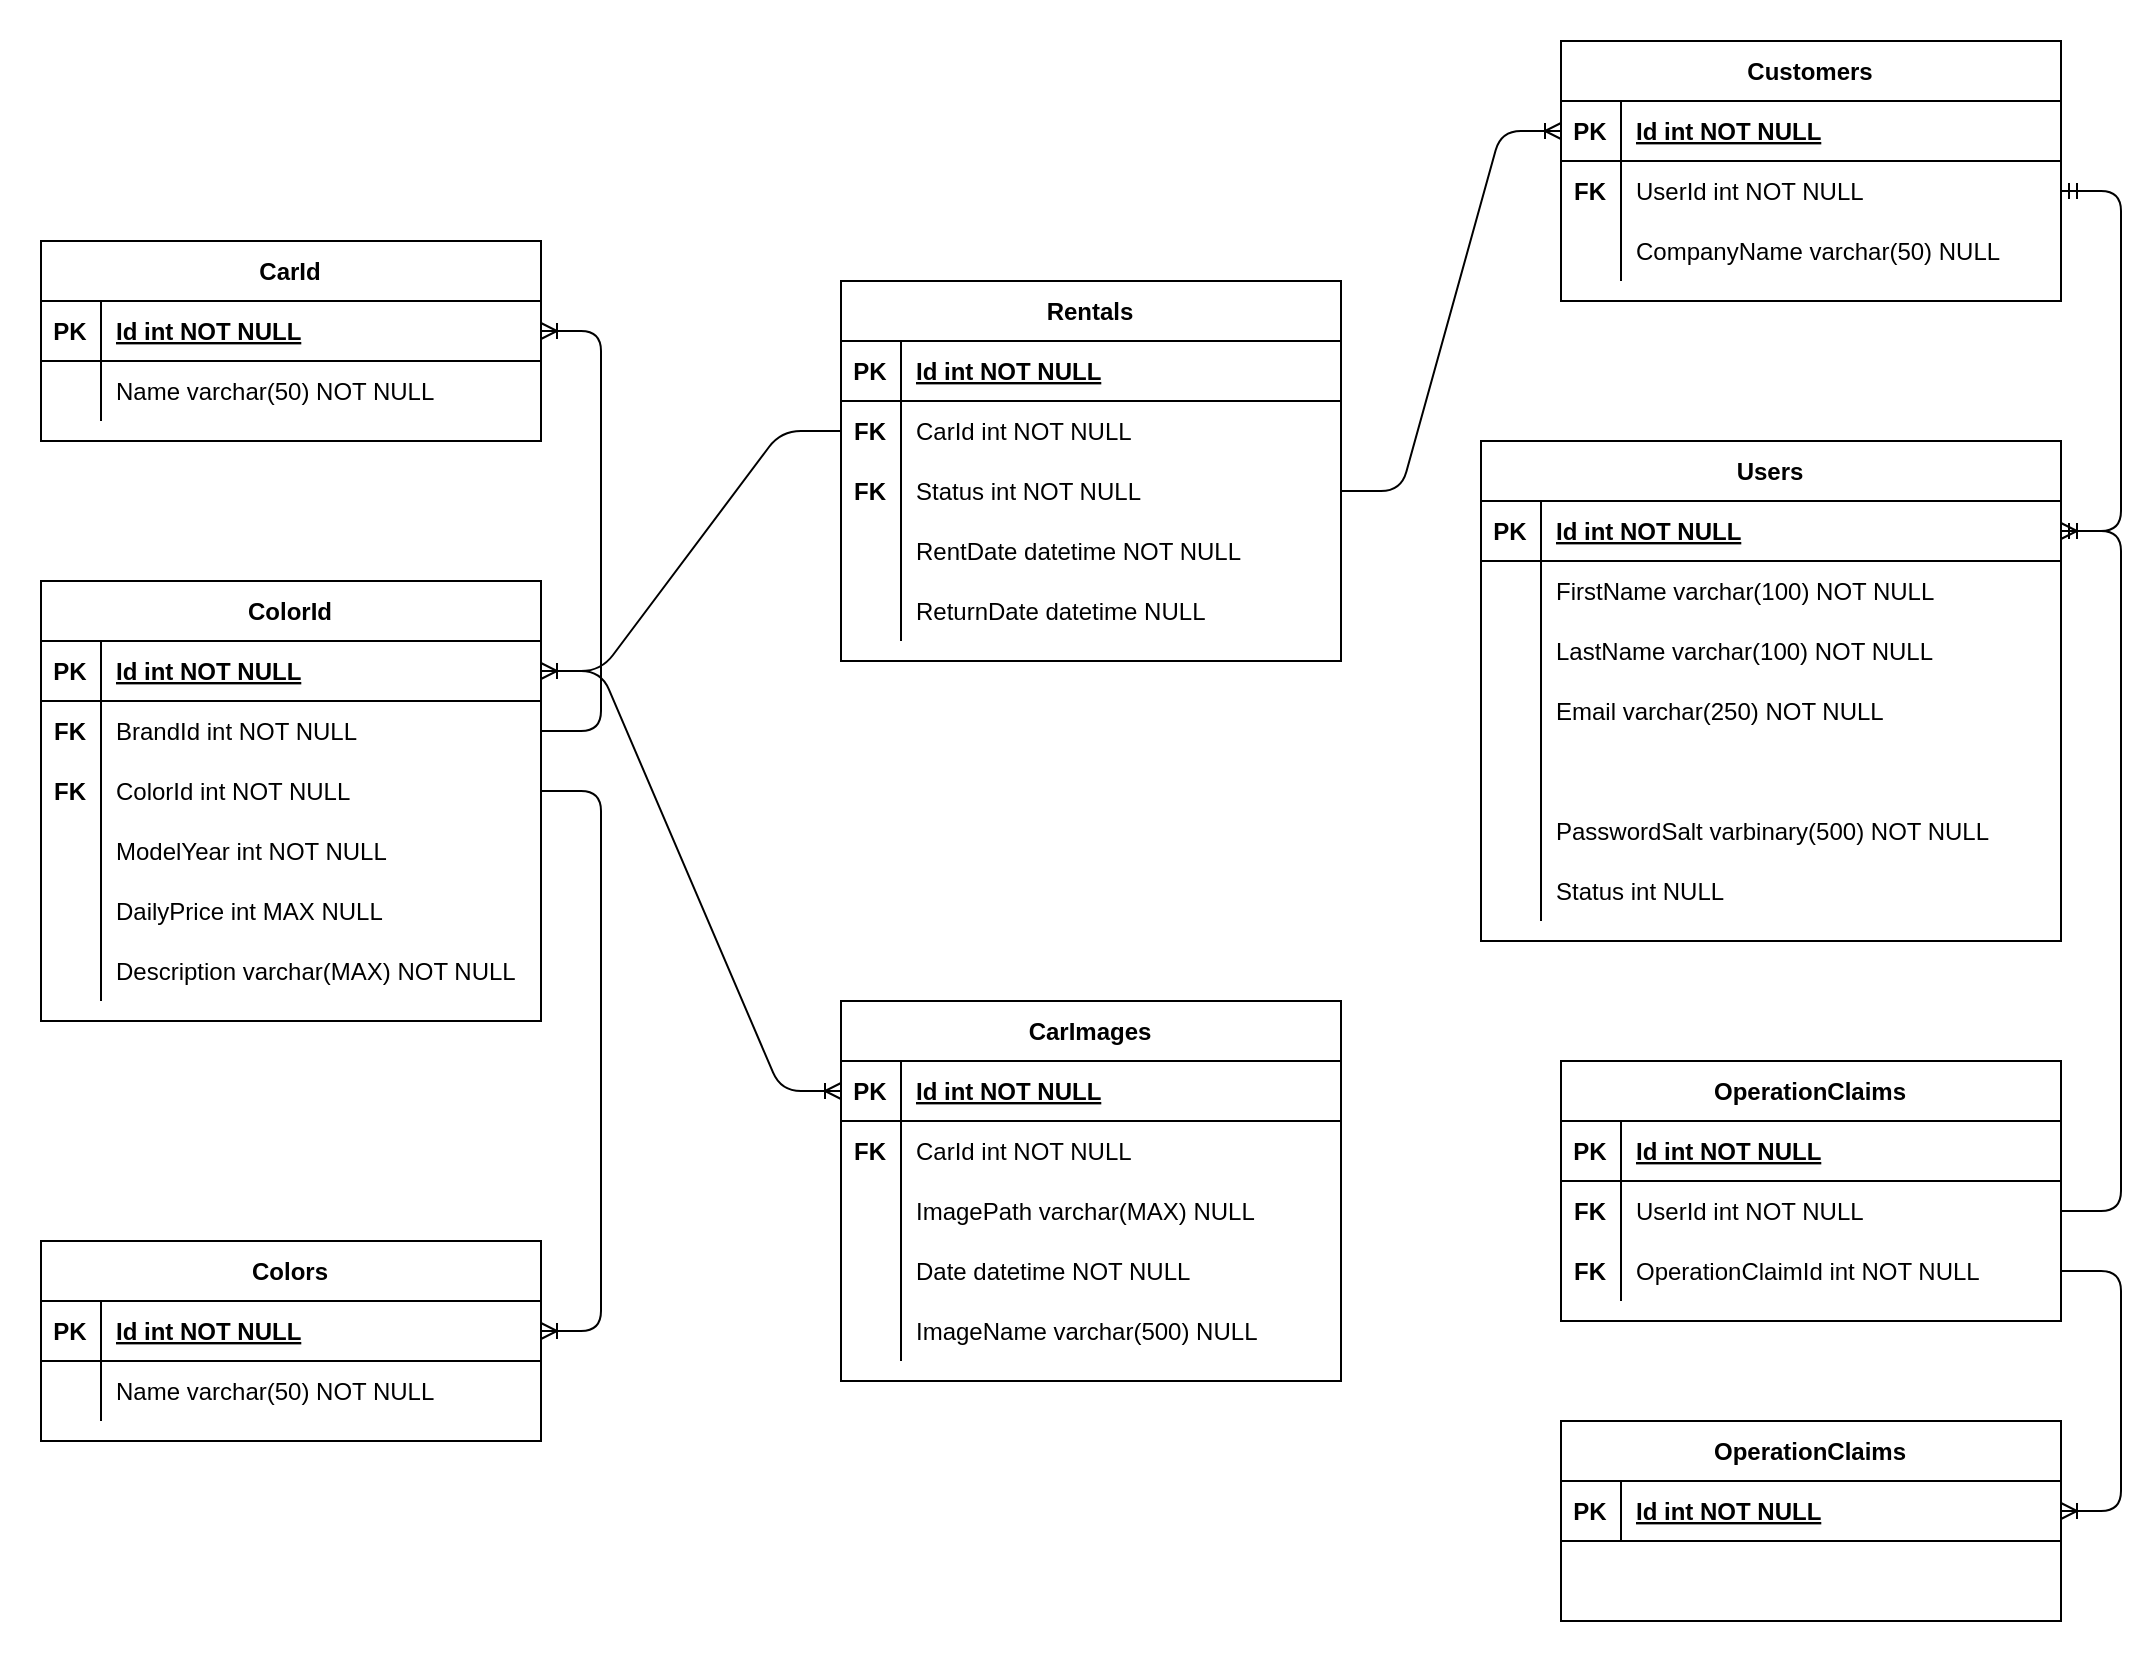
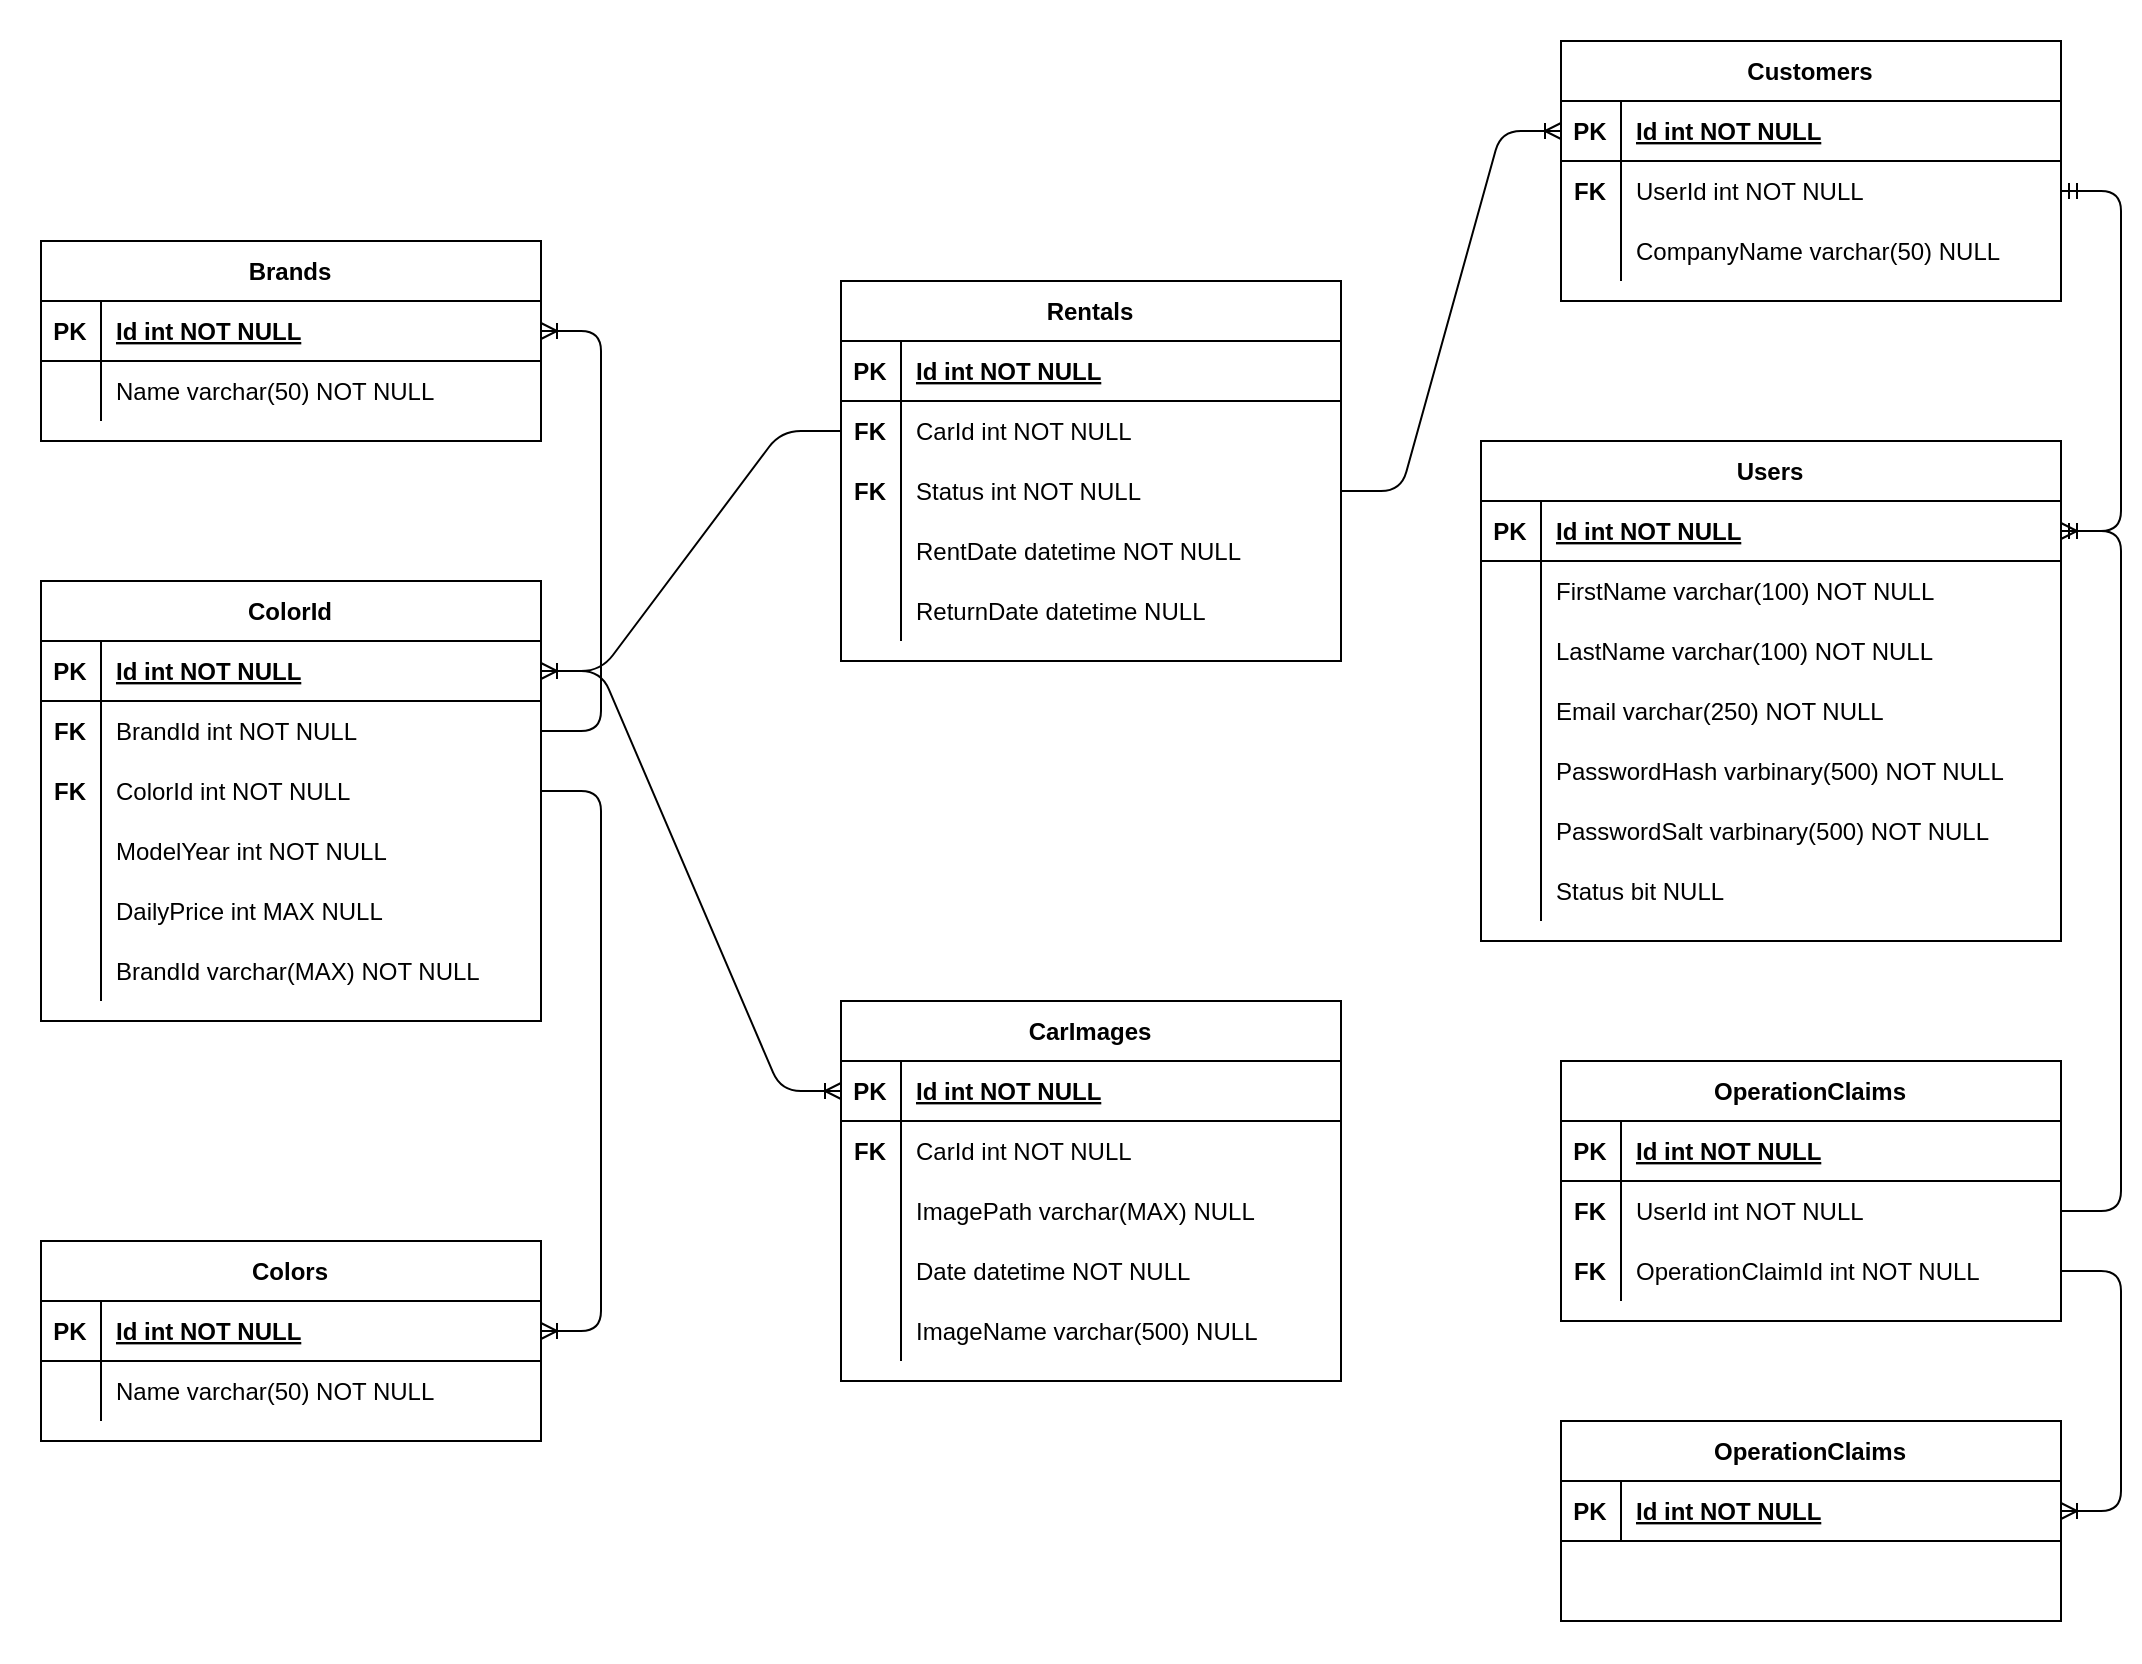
(290, 272) -> (290, 272)
none -> (1801, 771)
(1647, 892) -> (1647, 892)
(322, 972) -> (302, 972)
